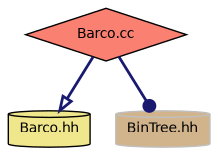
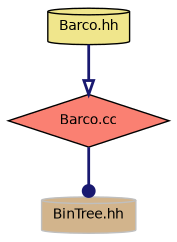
(80, 78) -> (89, 62)
